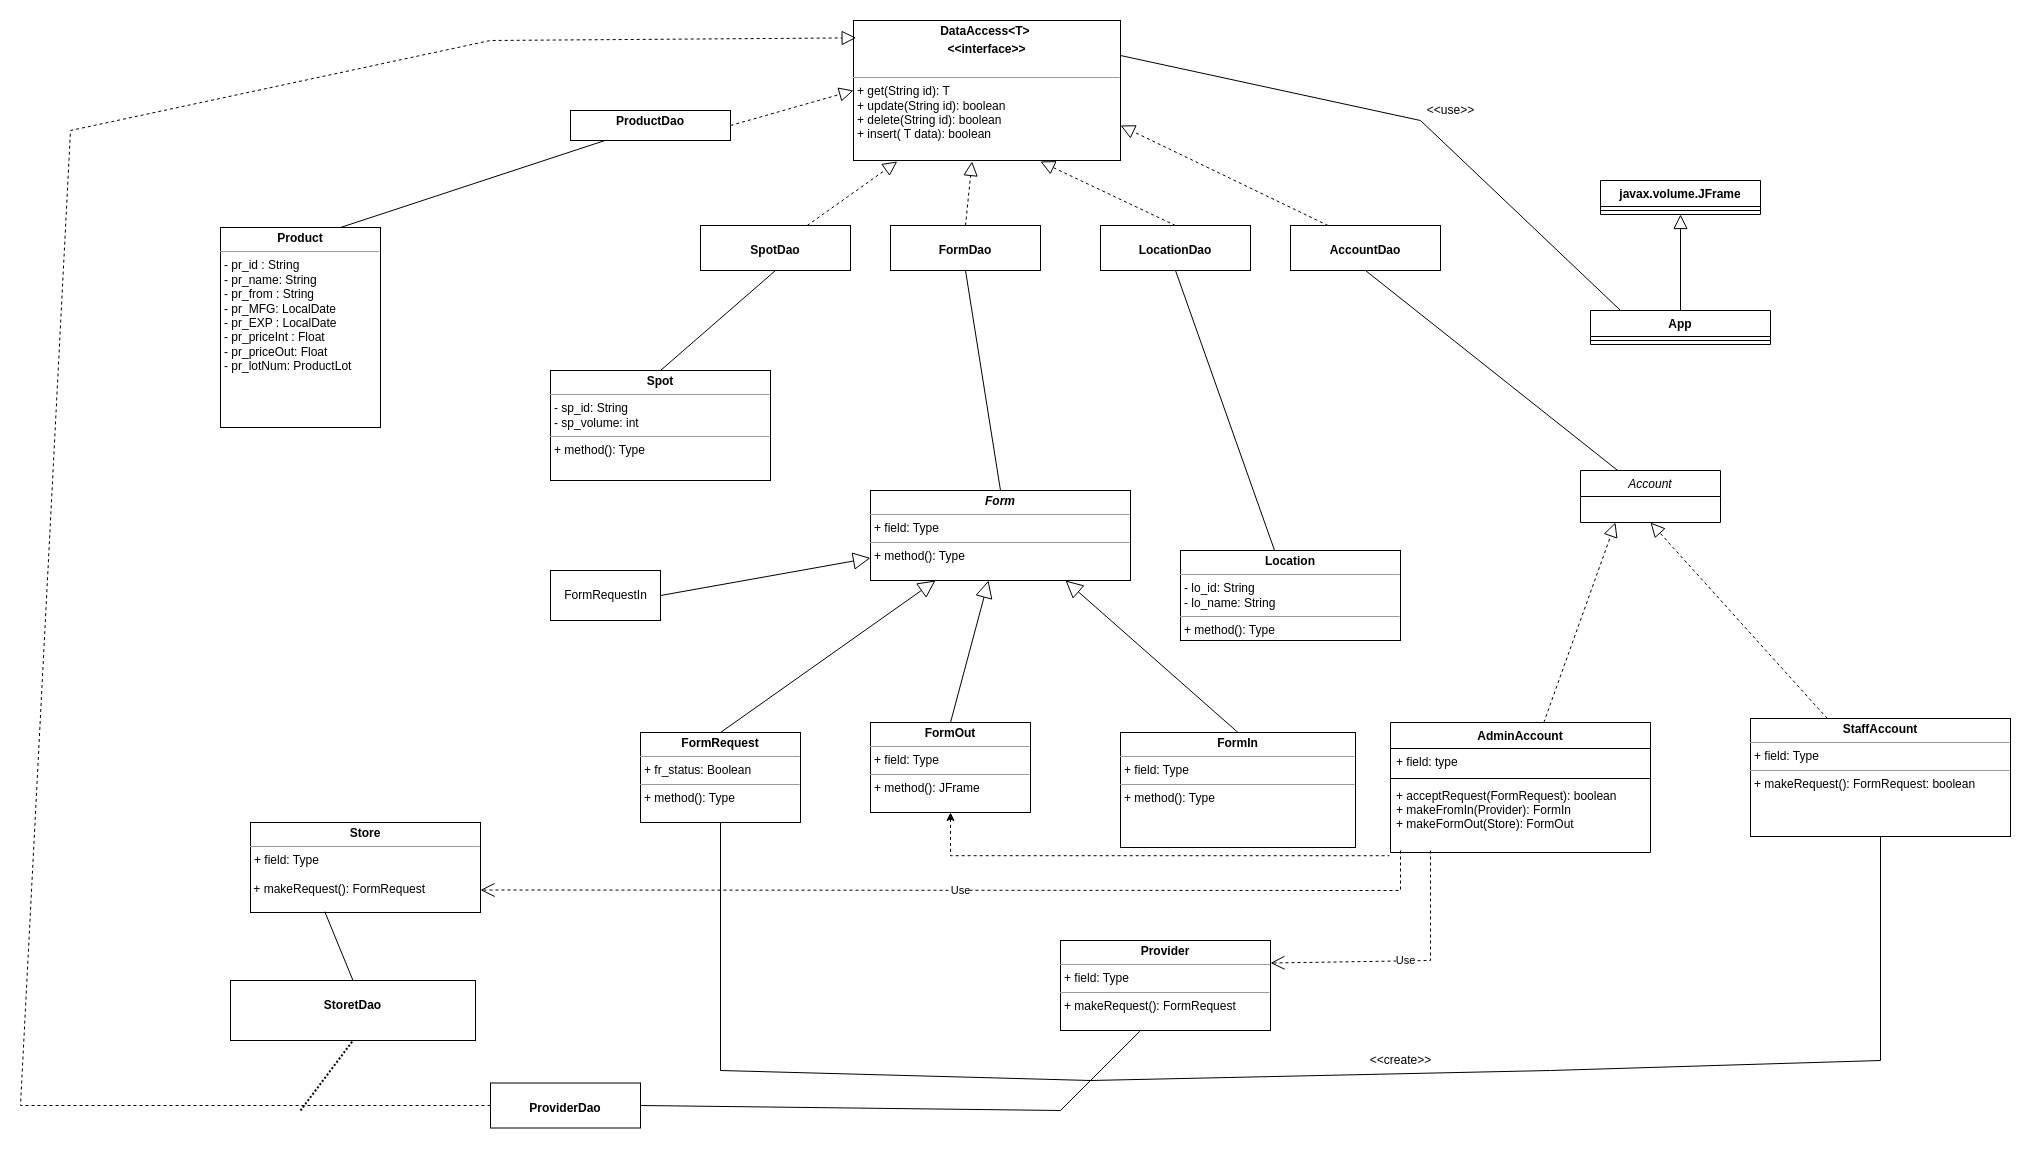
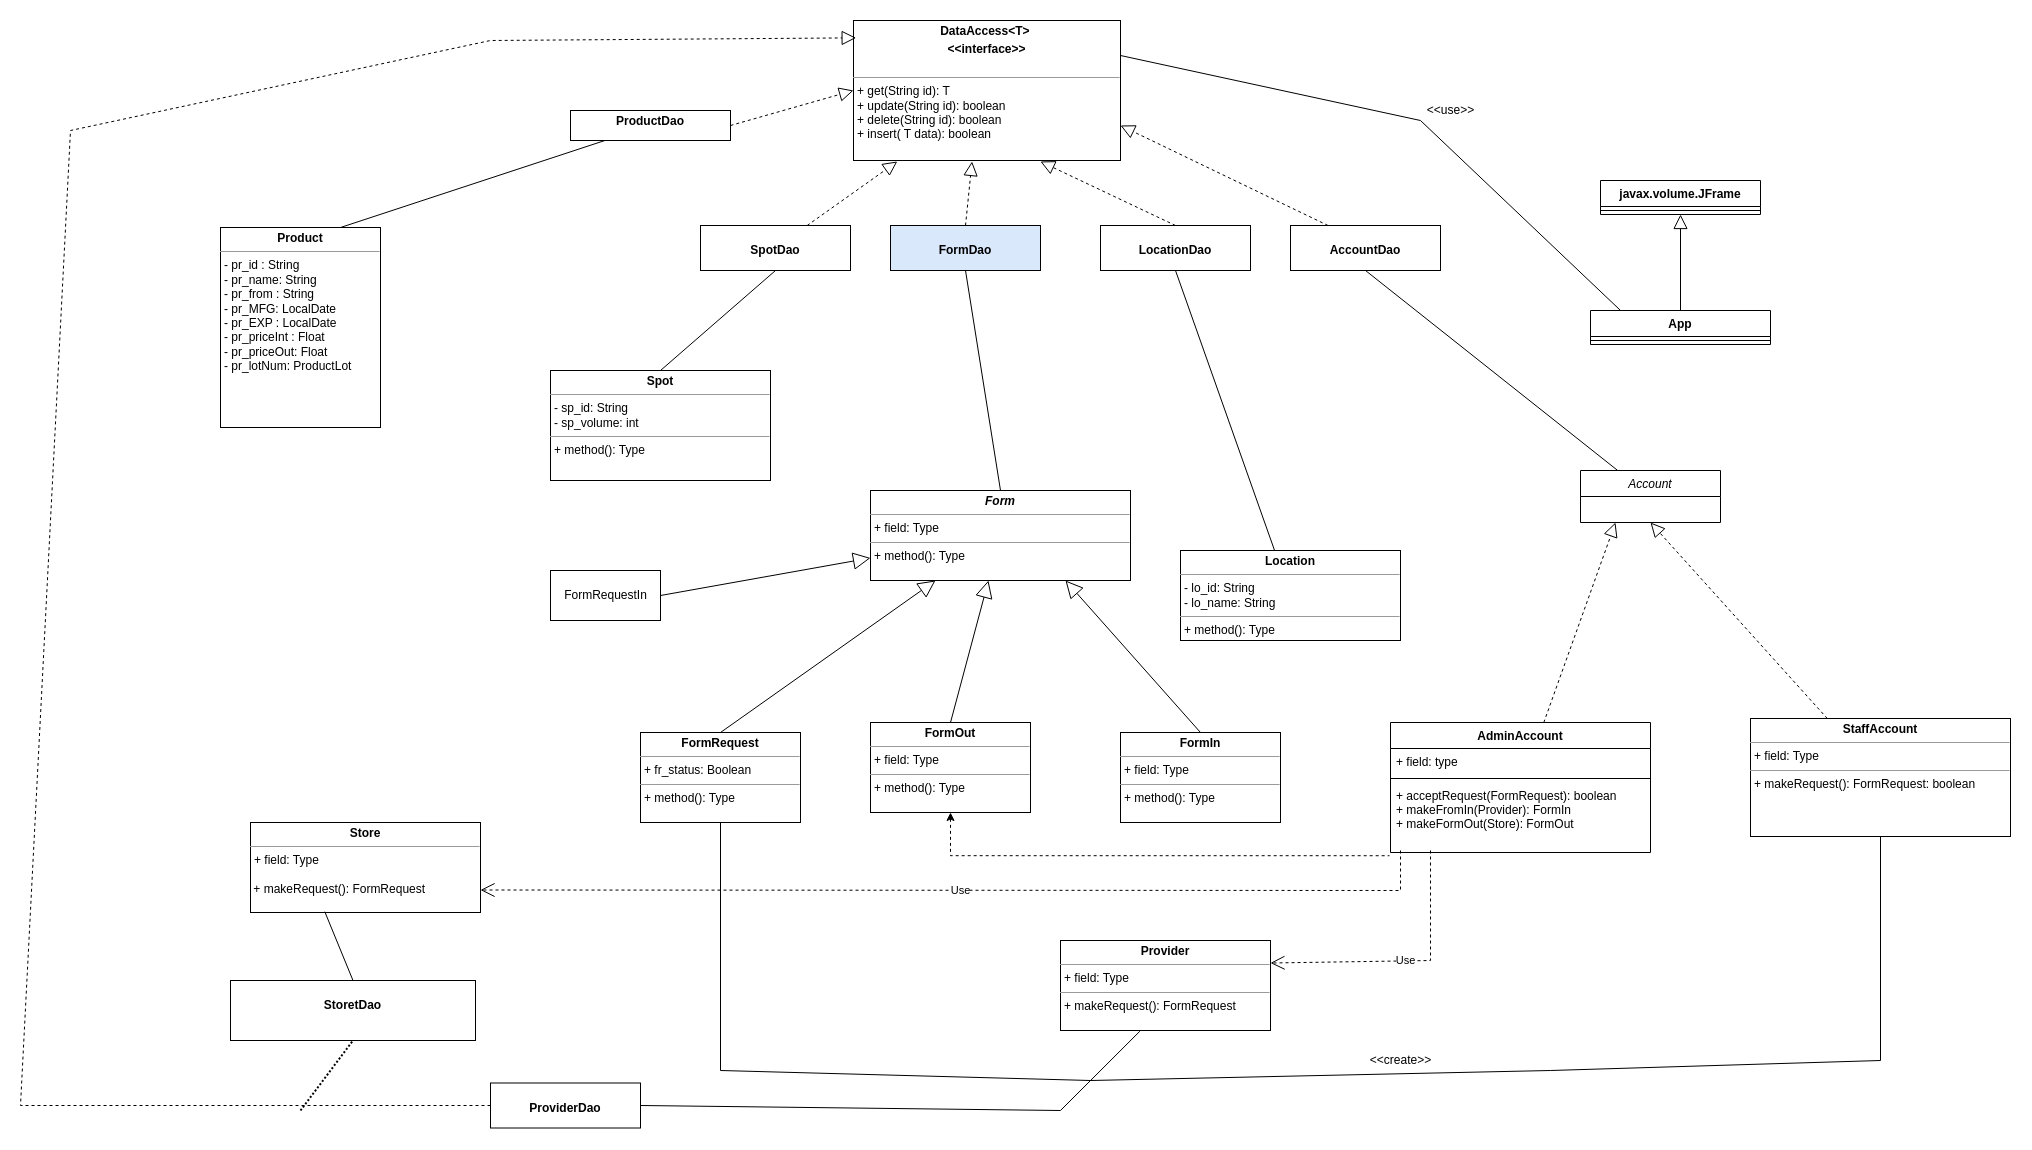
(966, 248) -> (966, 248)
(926, 744) -> (920, 744)
(1238, 790) -> (1201, 778)
